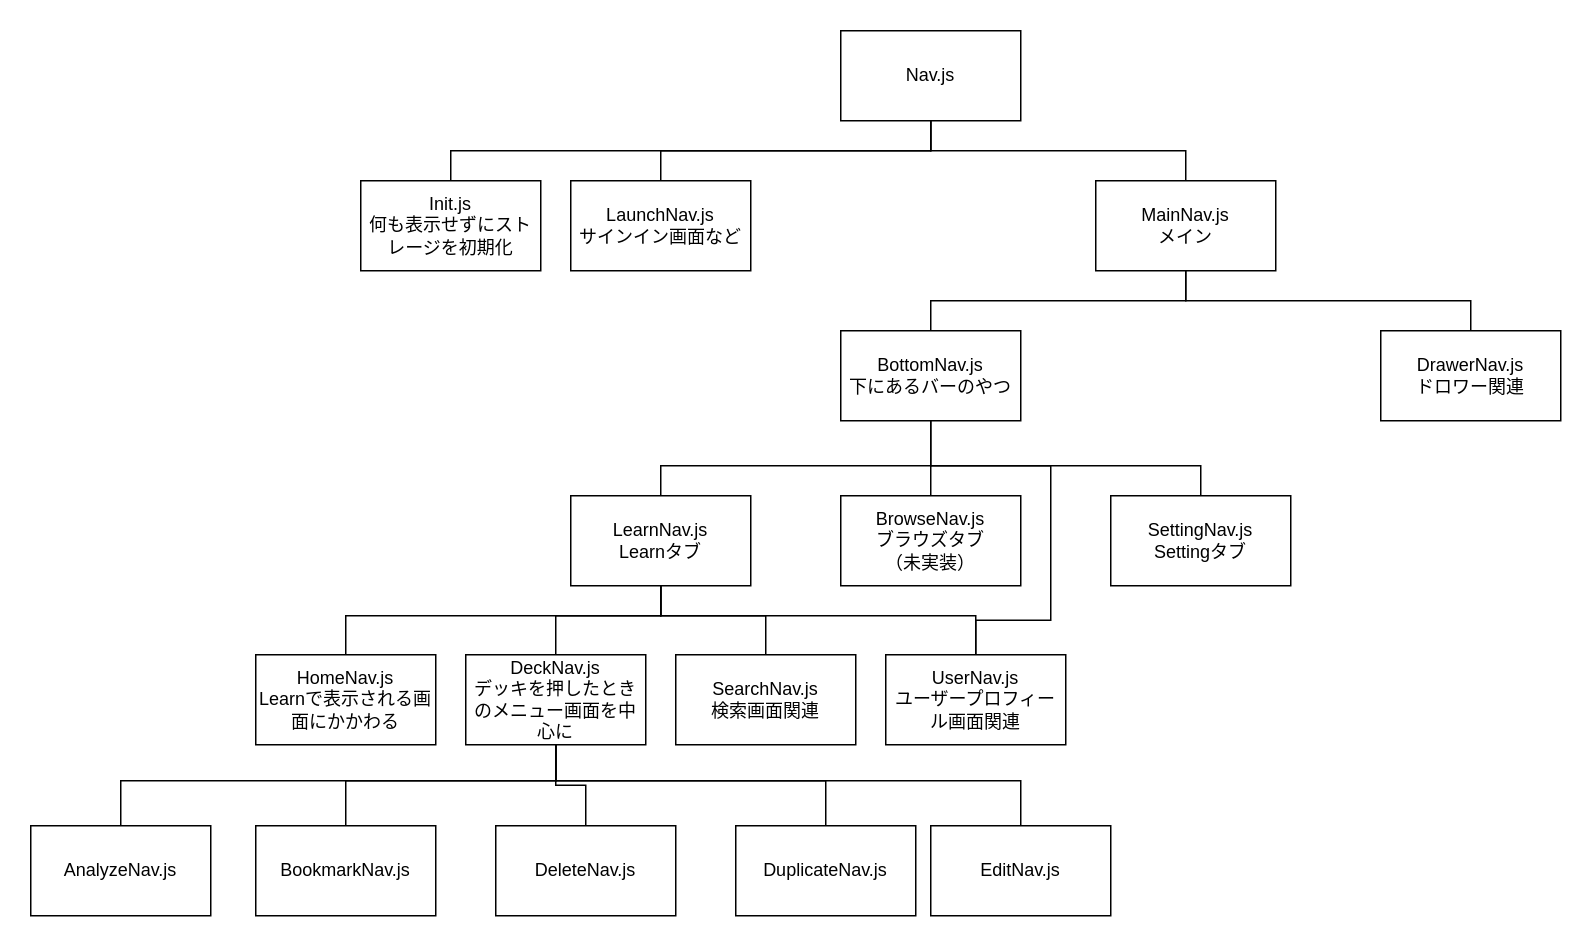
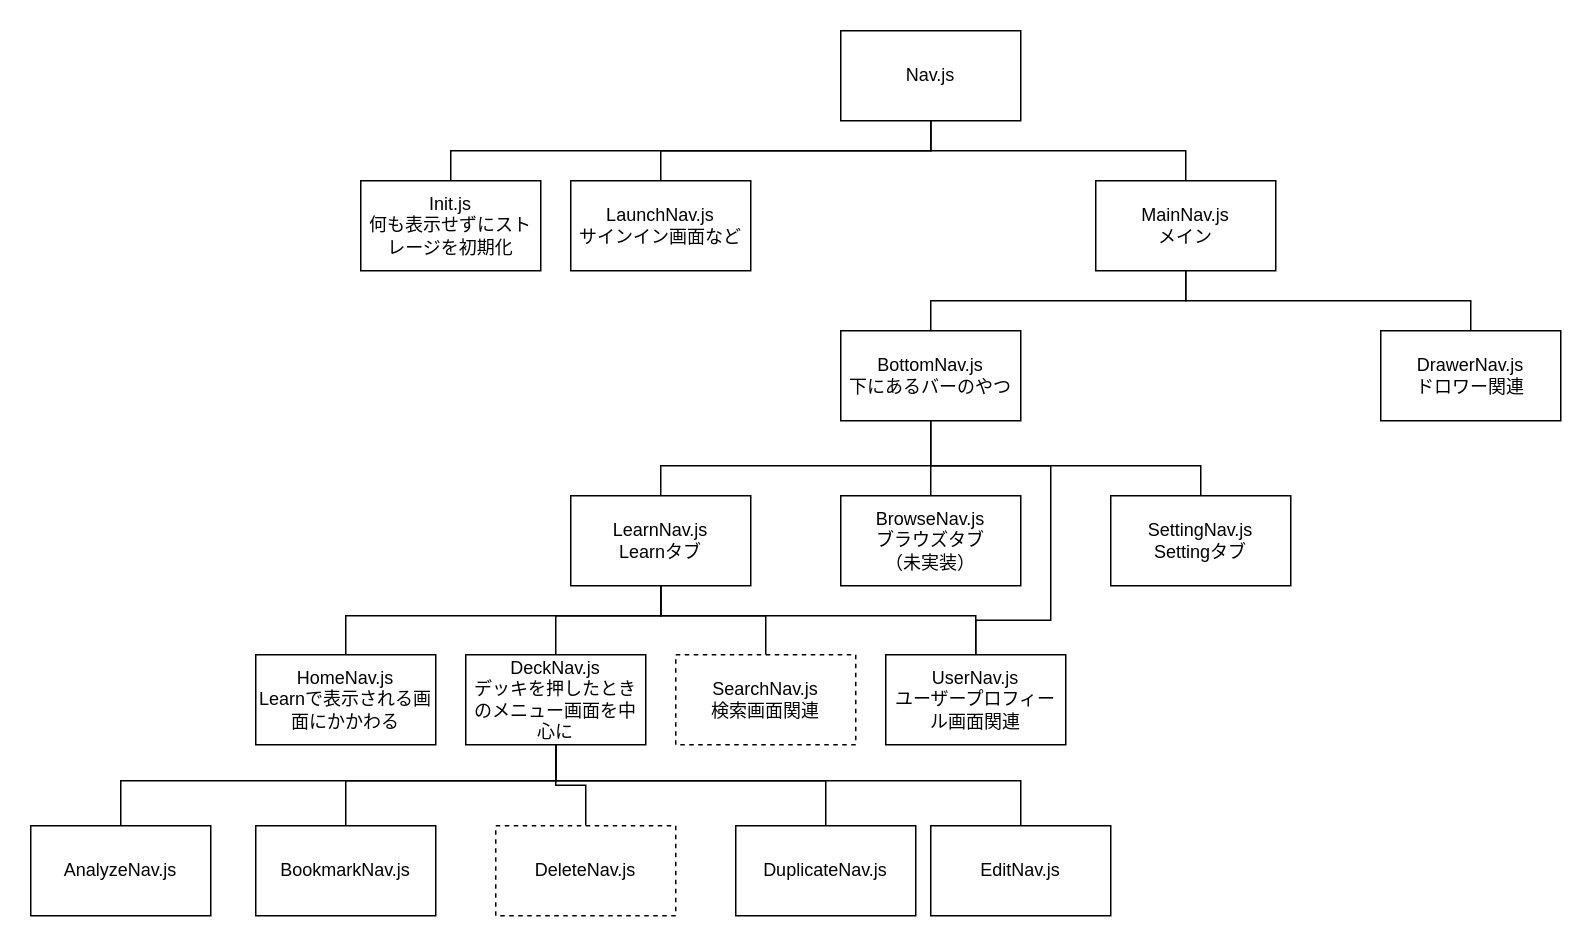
(766, 700) -> (766, 700)
(586, 871) -> (586, 871)
